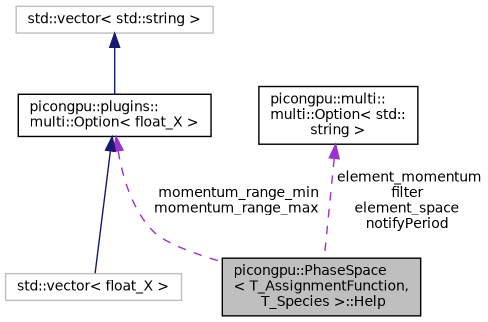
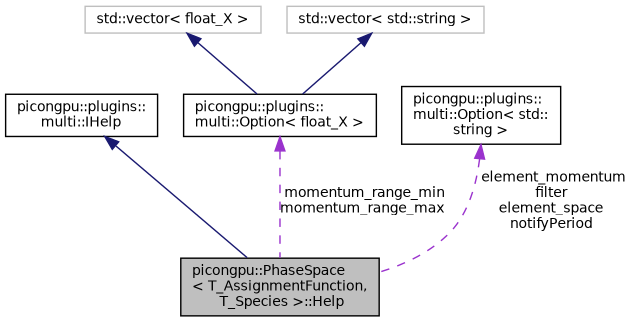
none -> (82, 115)
(338, 115) -> (481, 115)
(103, 212) -> (227, 68)
